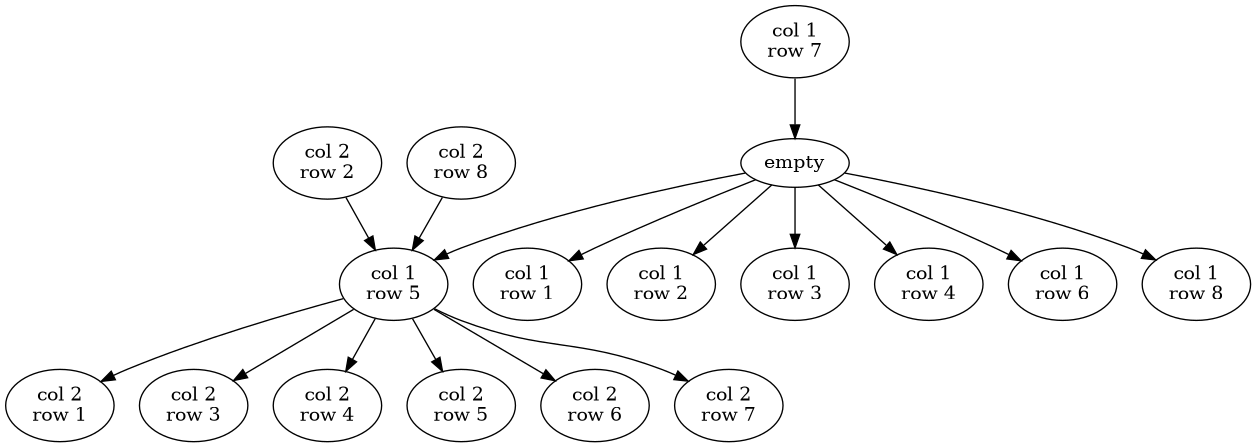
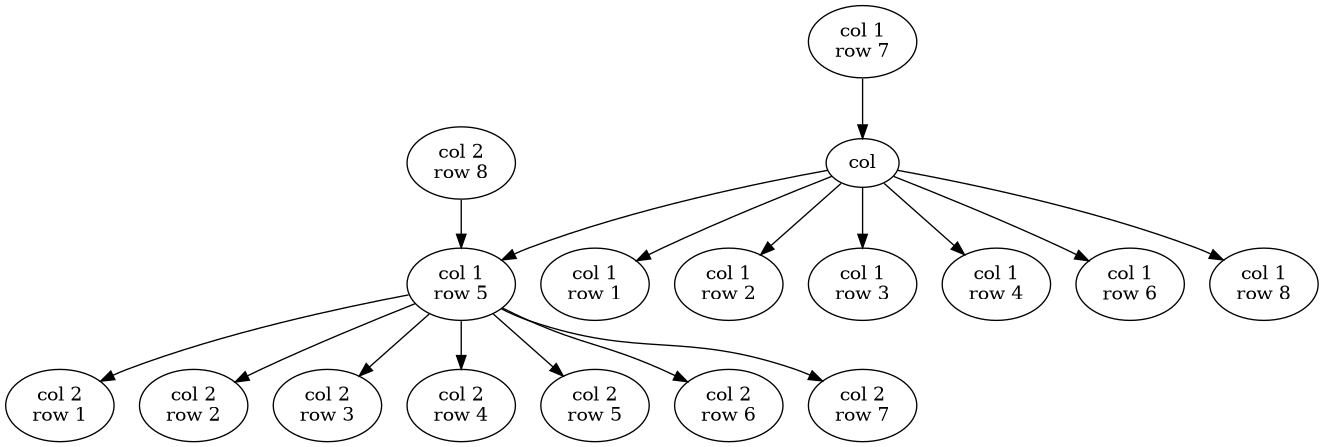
(795, 163) -> (863, 163)
(357, 218) -> (331, 338)
